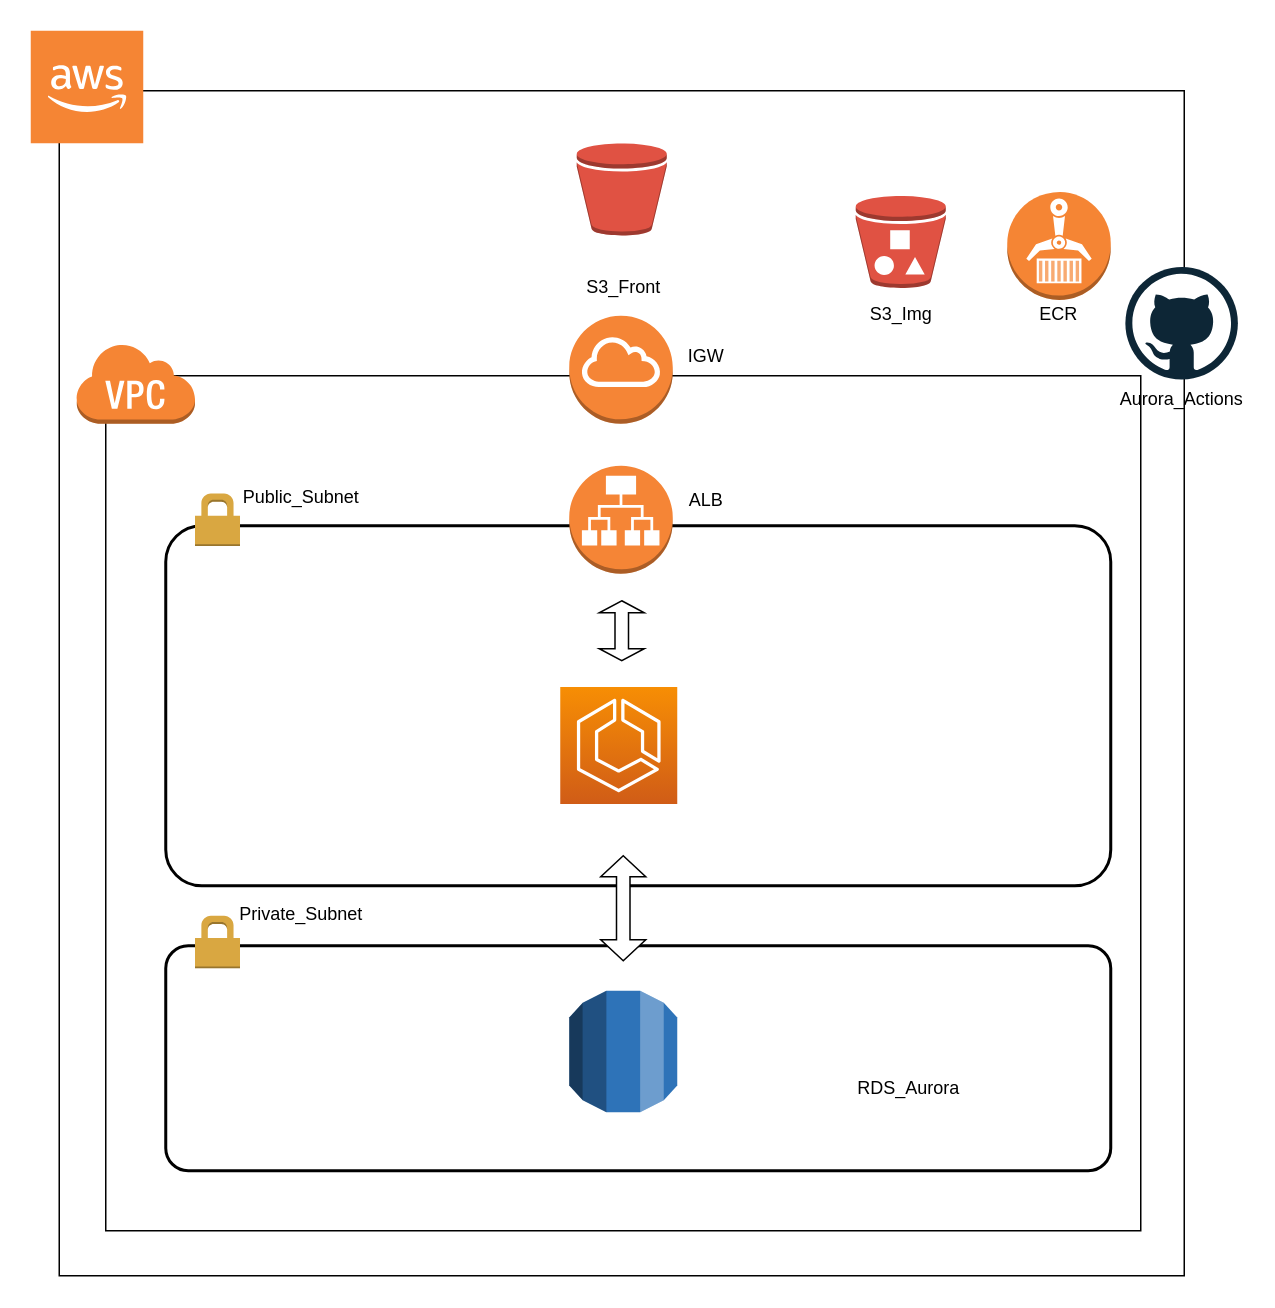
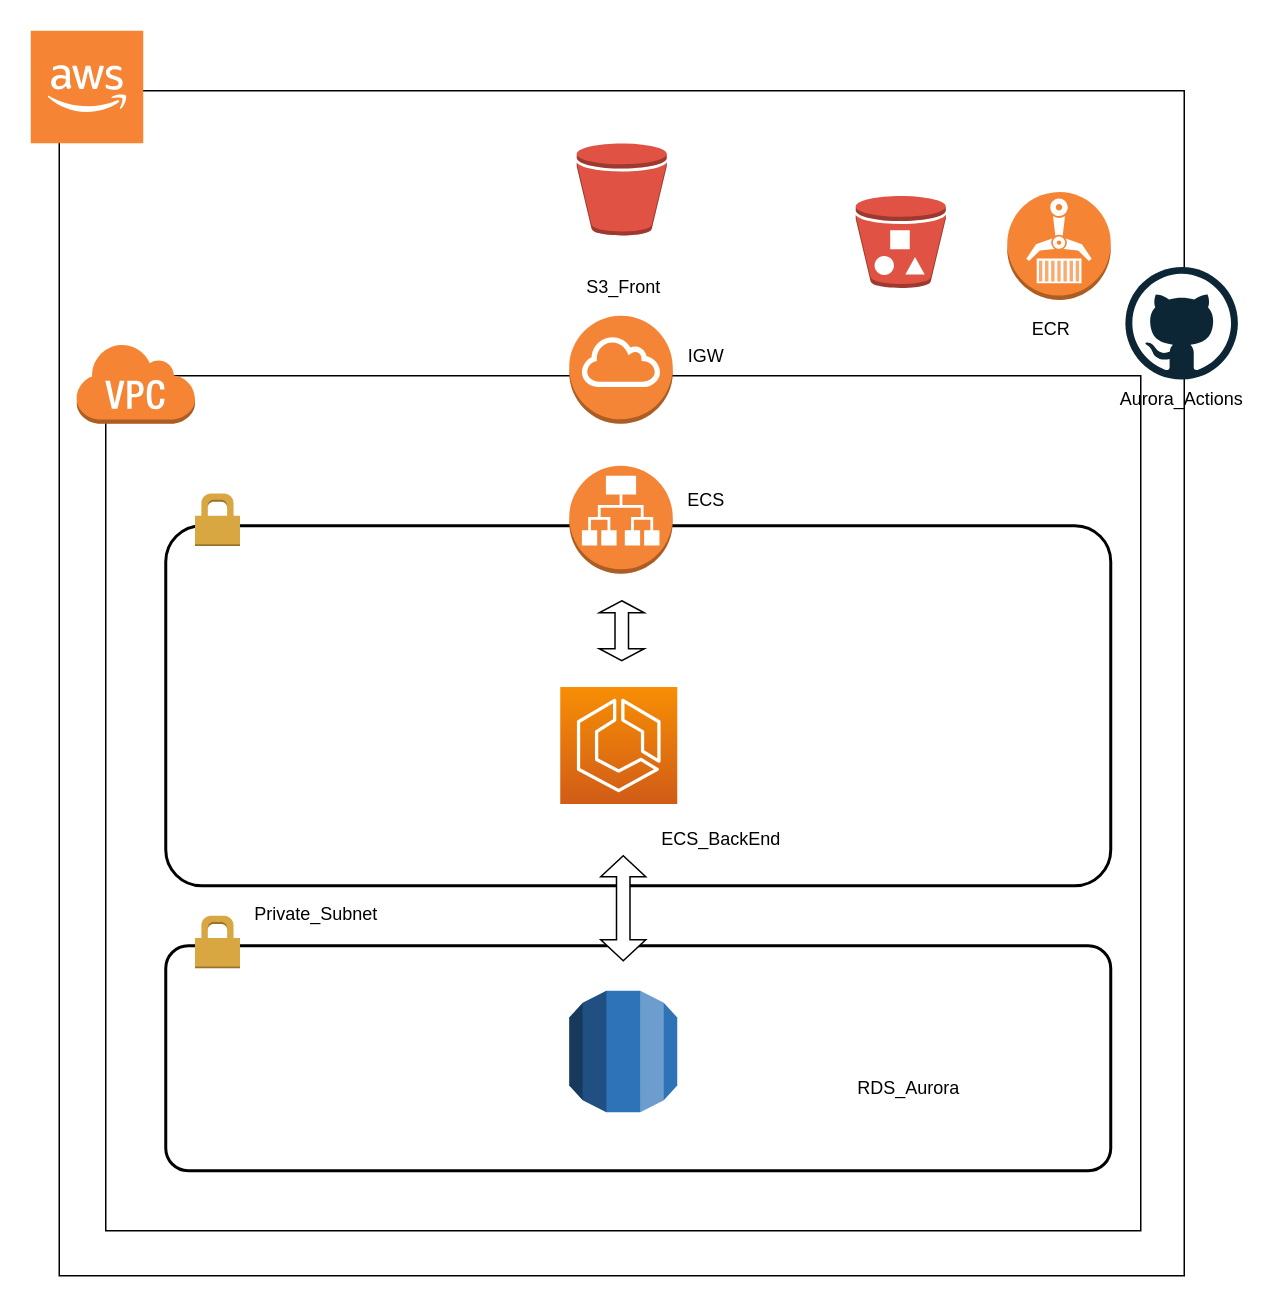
(901, 314) -> none
(1059, 314) -> (1052, 329)
(300, 497) -> none
(707, 500) -> (707, 500)
none -> (721, 839)
(300, 914) -> (315, 914)
